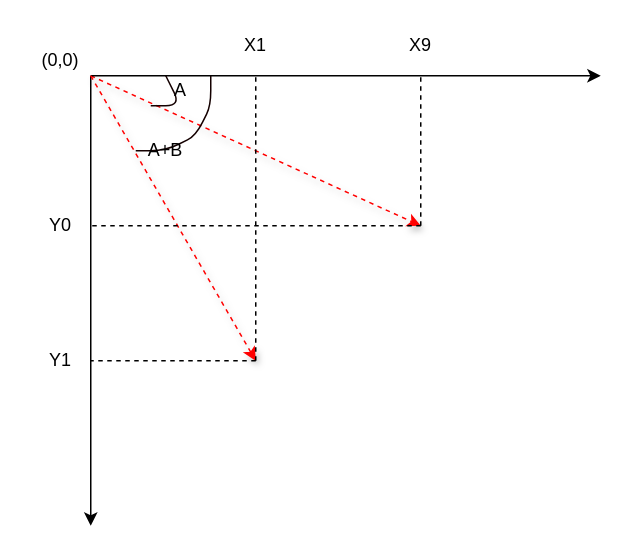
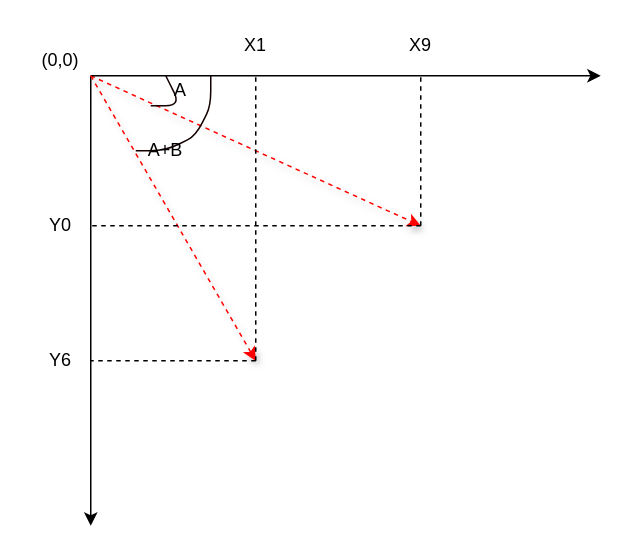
(61, 361) -> (61, 361)
